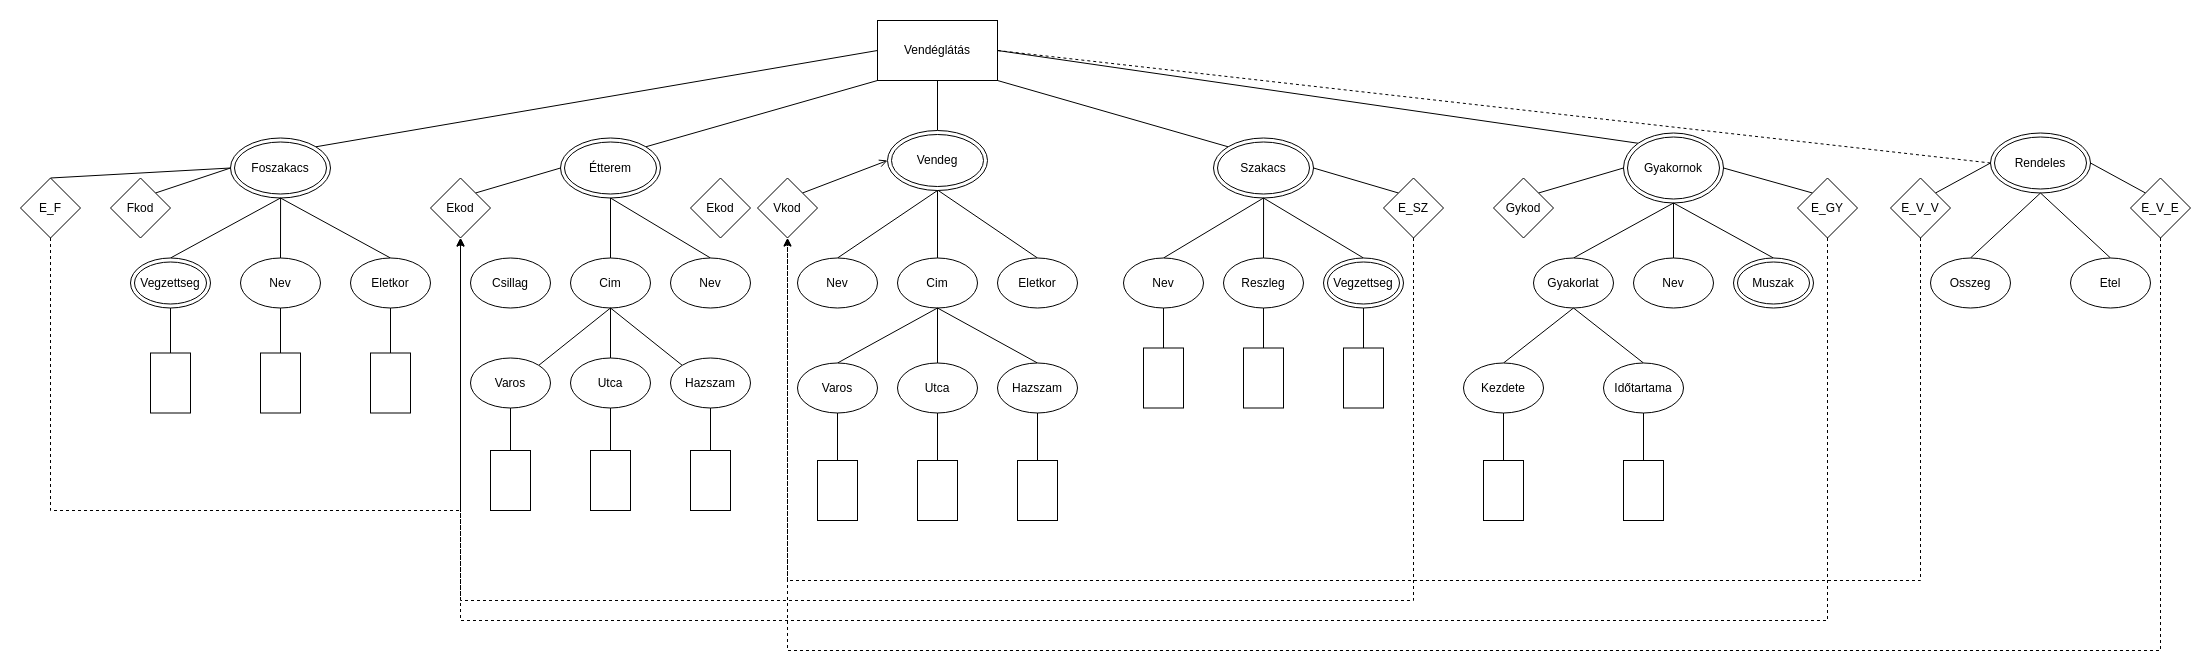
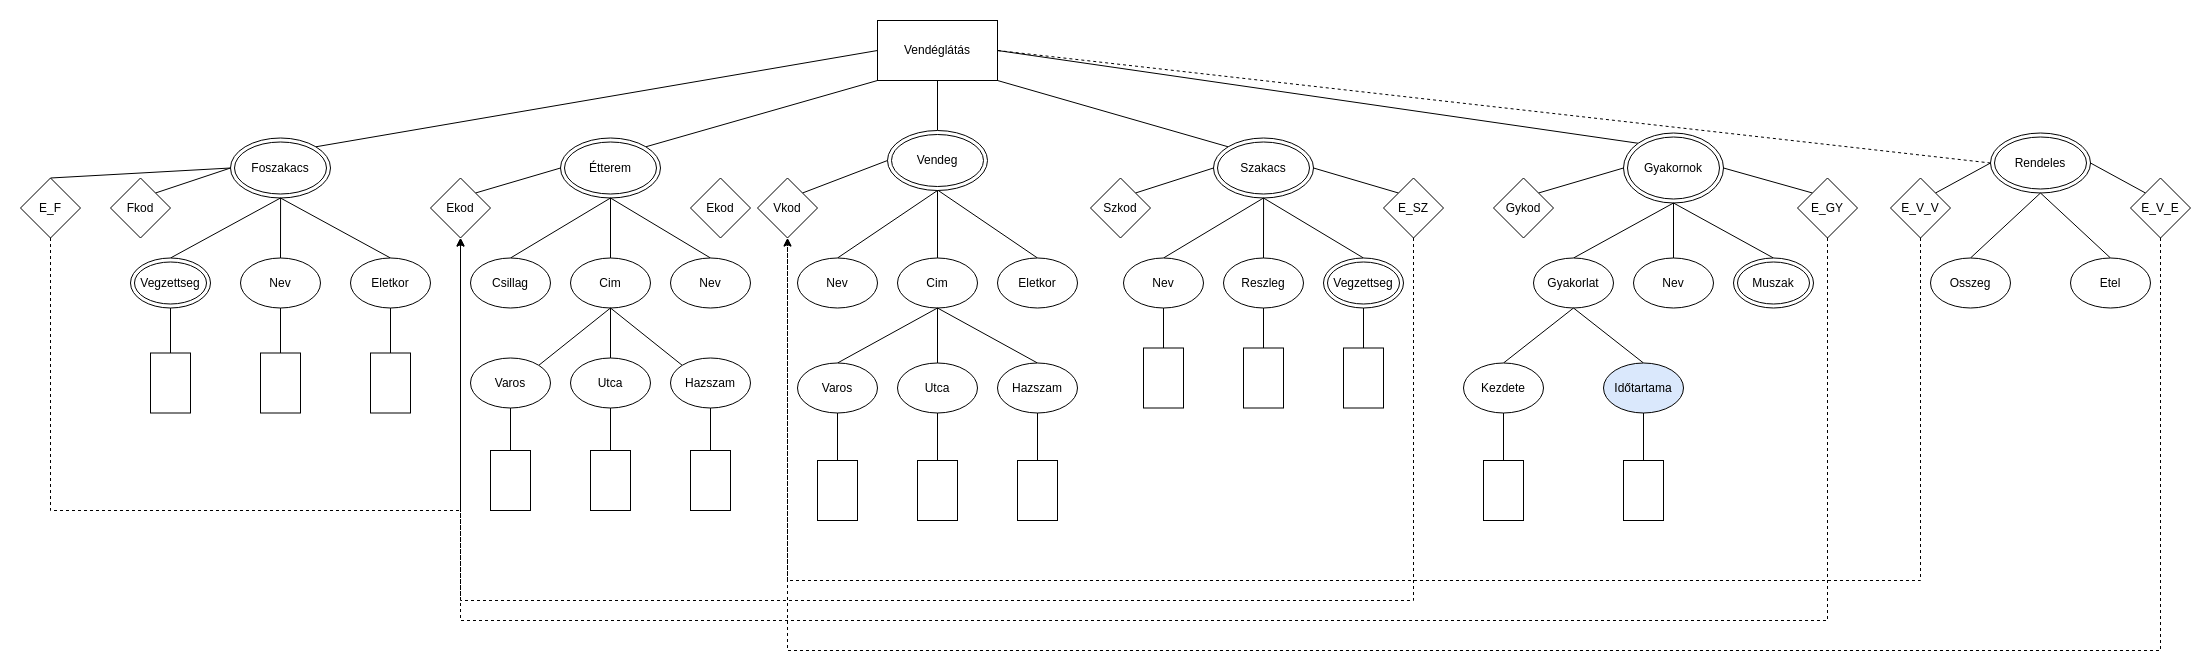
(882, 163) -> (882, 163)
none -> (1174, 181)
none -> (1121, 208)
none -> (559, 229)
(1644, 388) -> (1644, 388)
